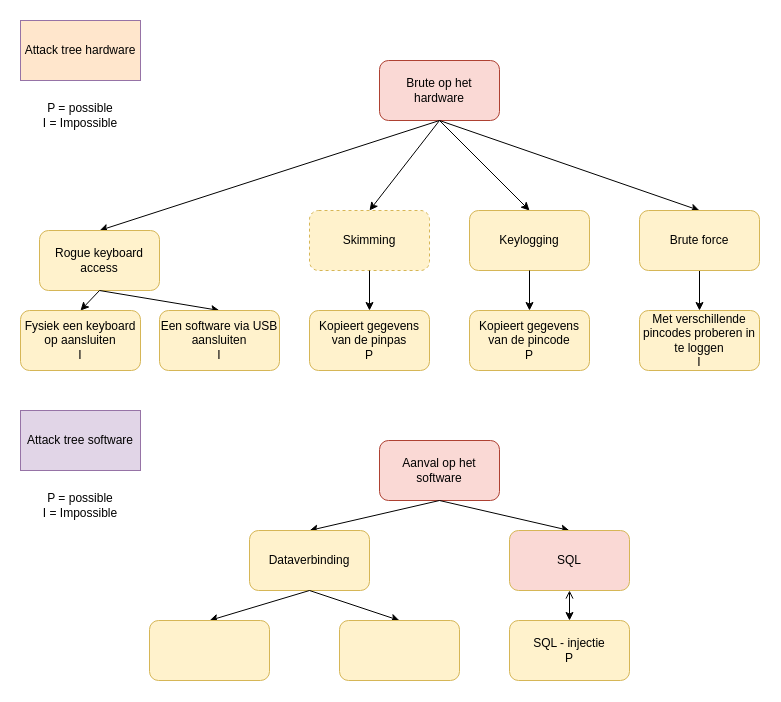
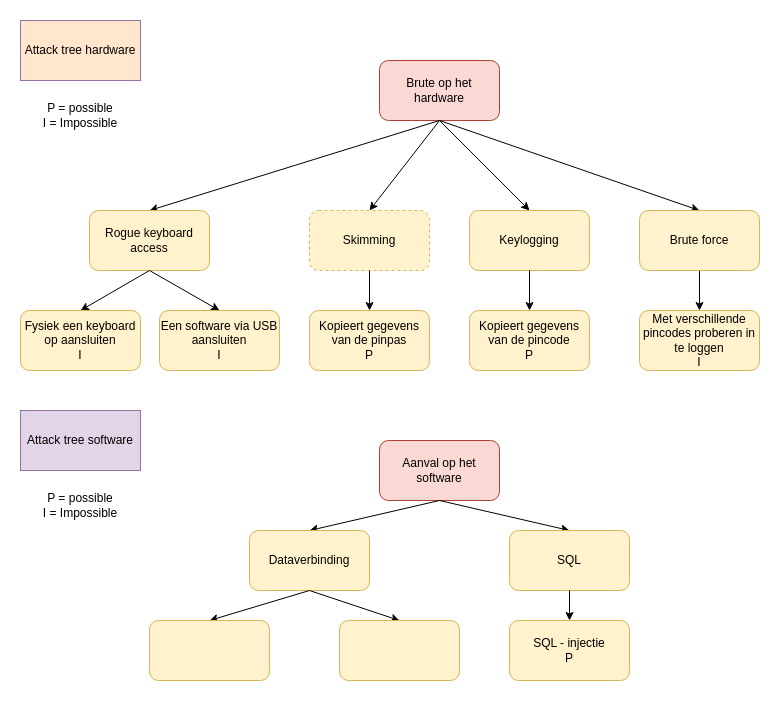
(100, 261) -> (150, 241)
(570, 561) -> (570, 561)
(570, 596) -> (570, 596)
